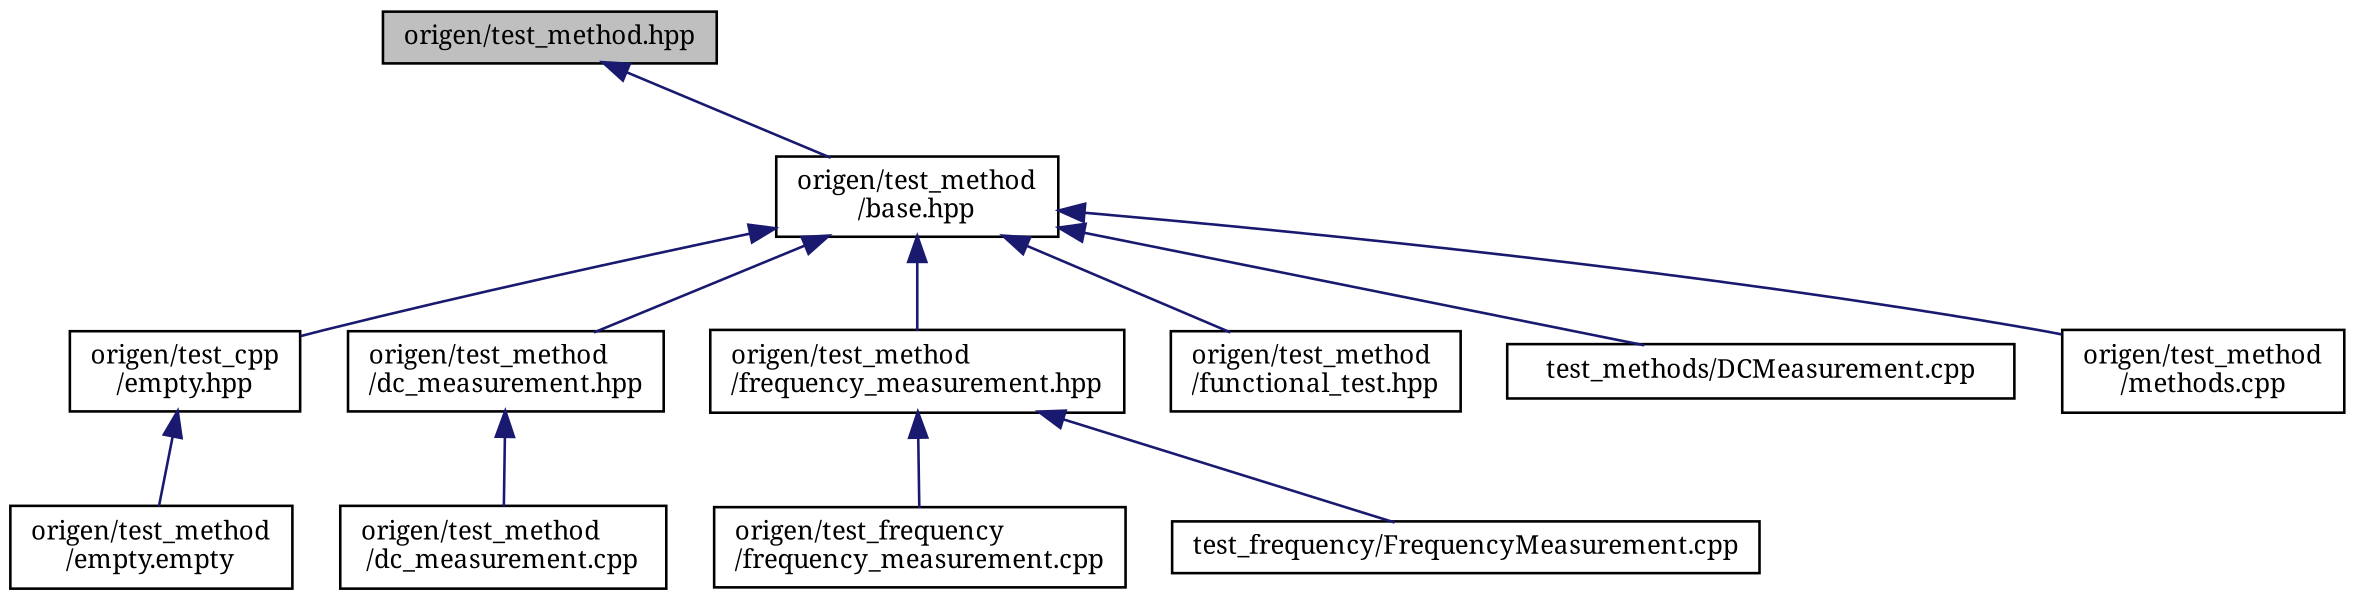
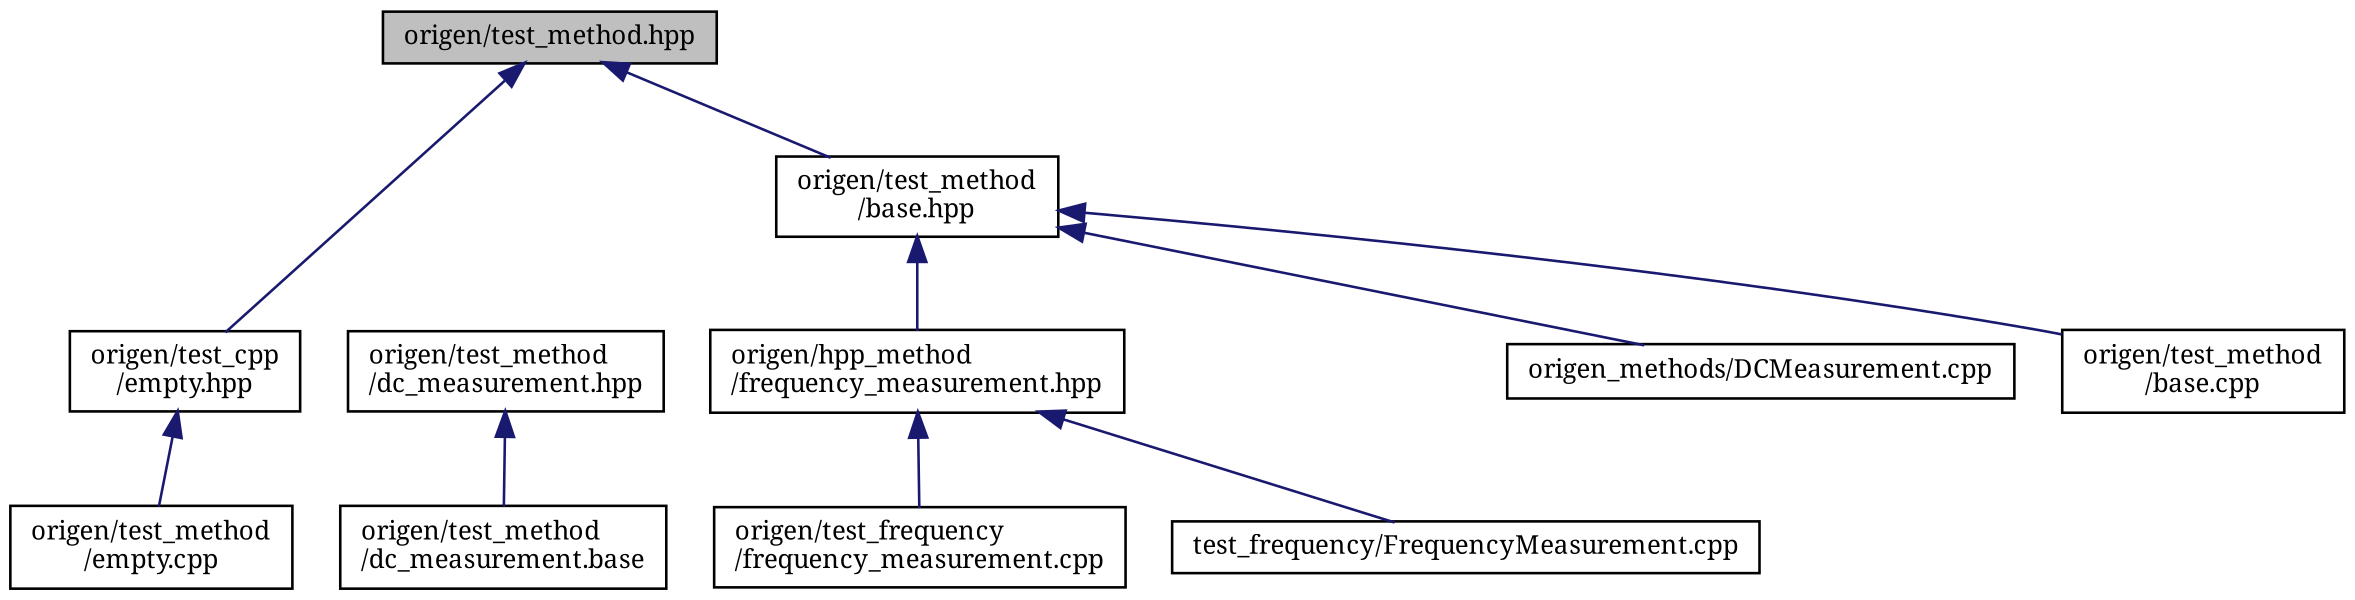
(525, 283) -> (365, 207)
(699, 289) -> none
(917, 371) -> (917, 371)
(1316, 371) -> none
(1761, 371) -> (1761, 371)
(2203, 371) -> (2203, 371)
(151, 547) -> (151, 547)
(503, 547) -> (503, 547)
